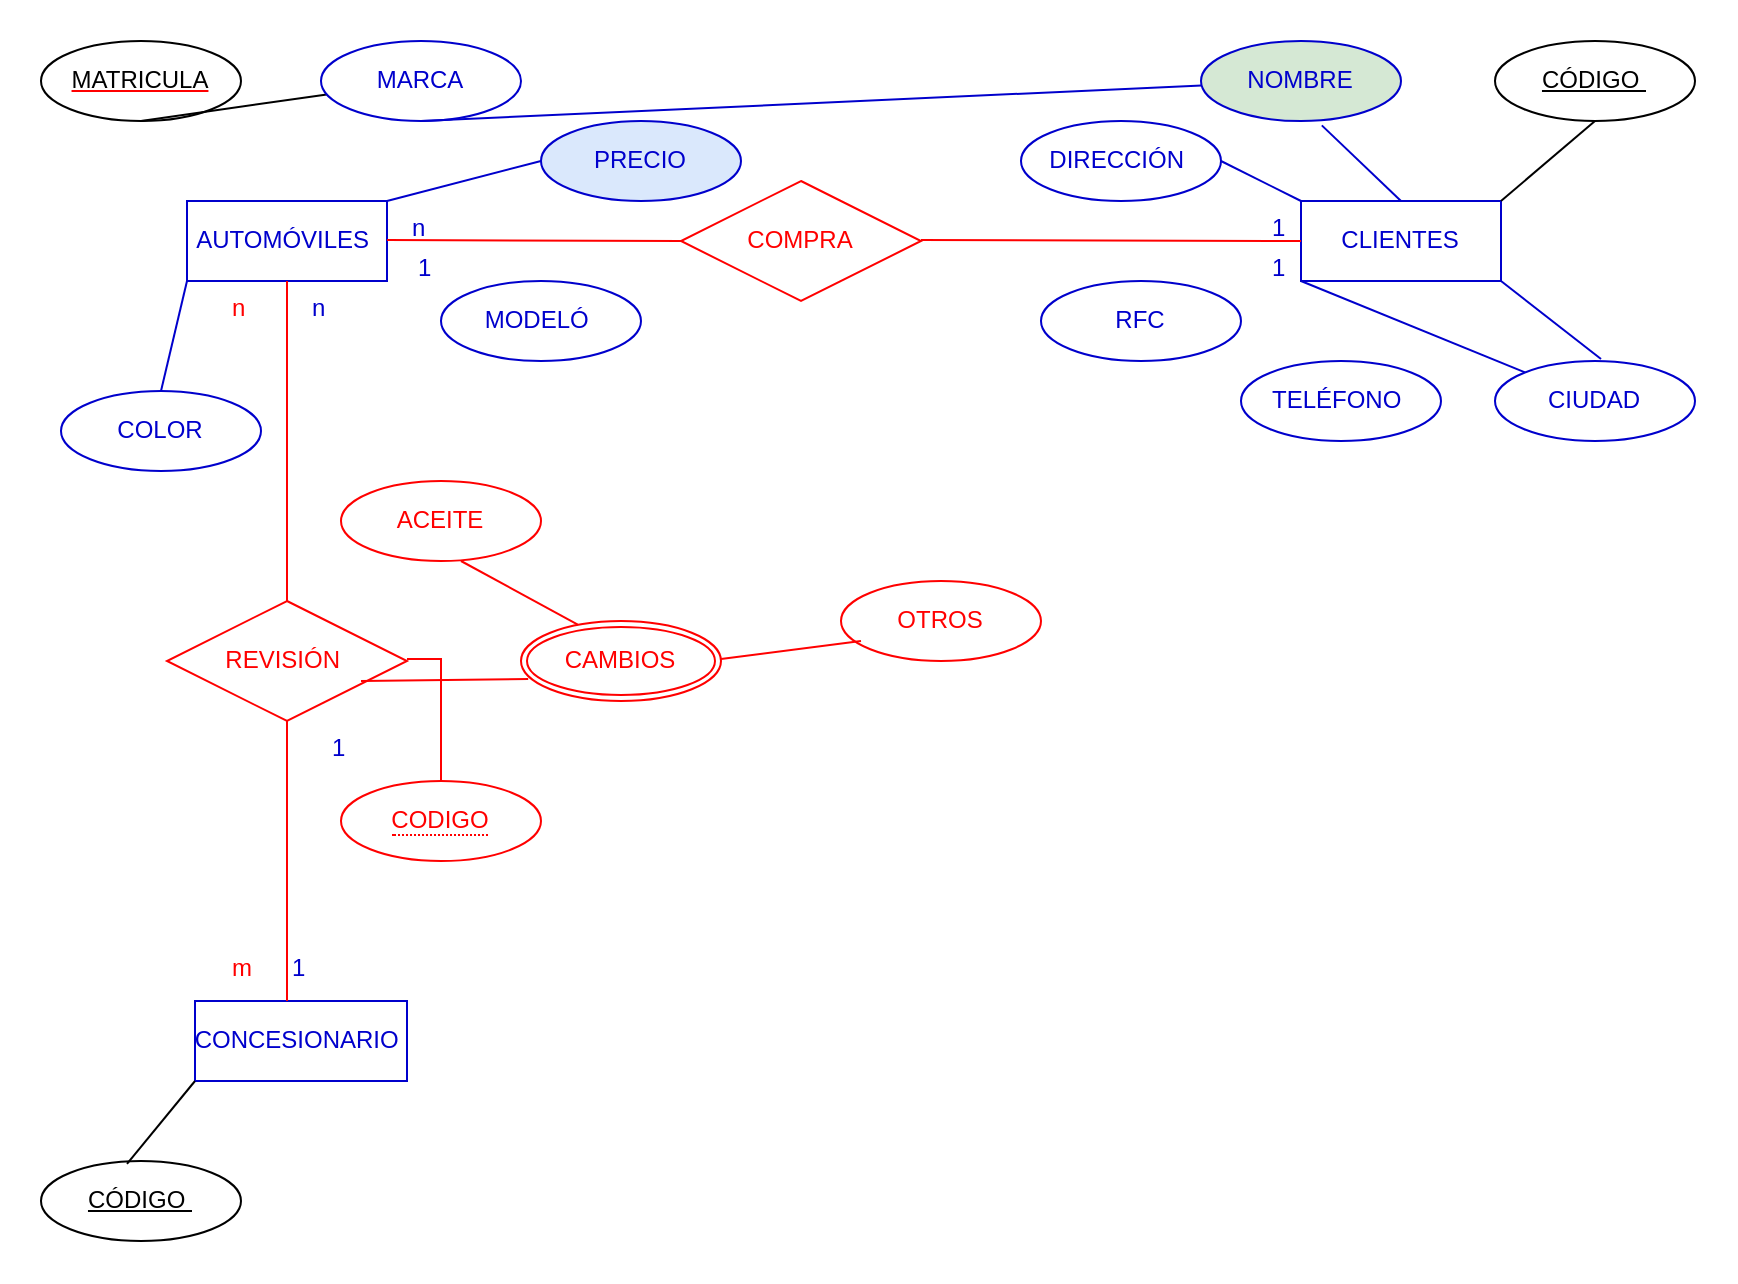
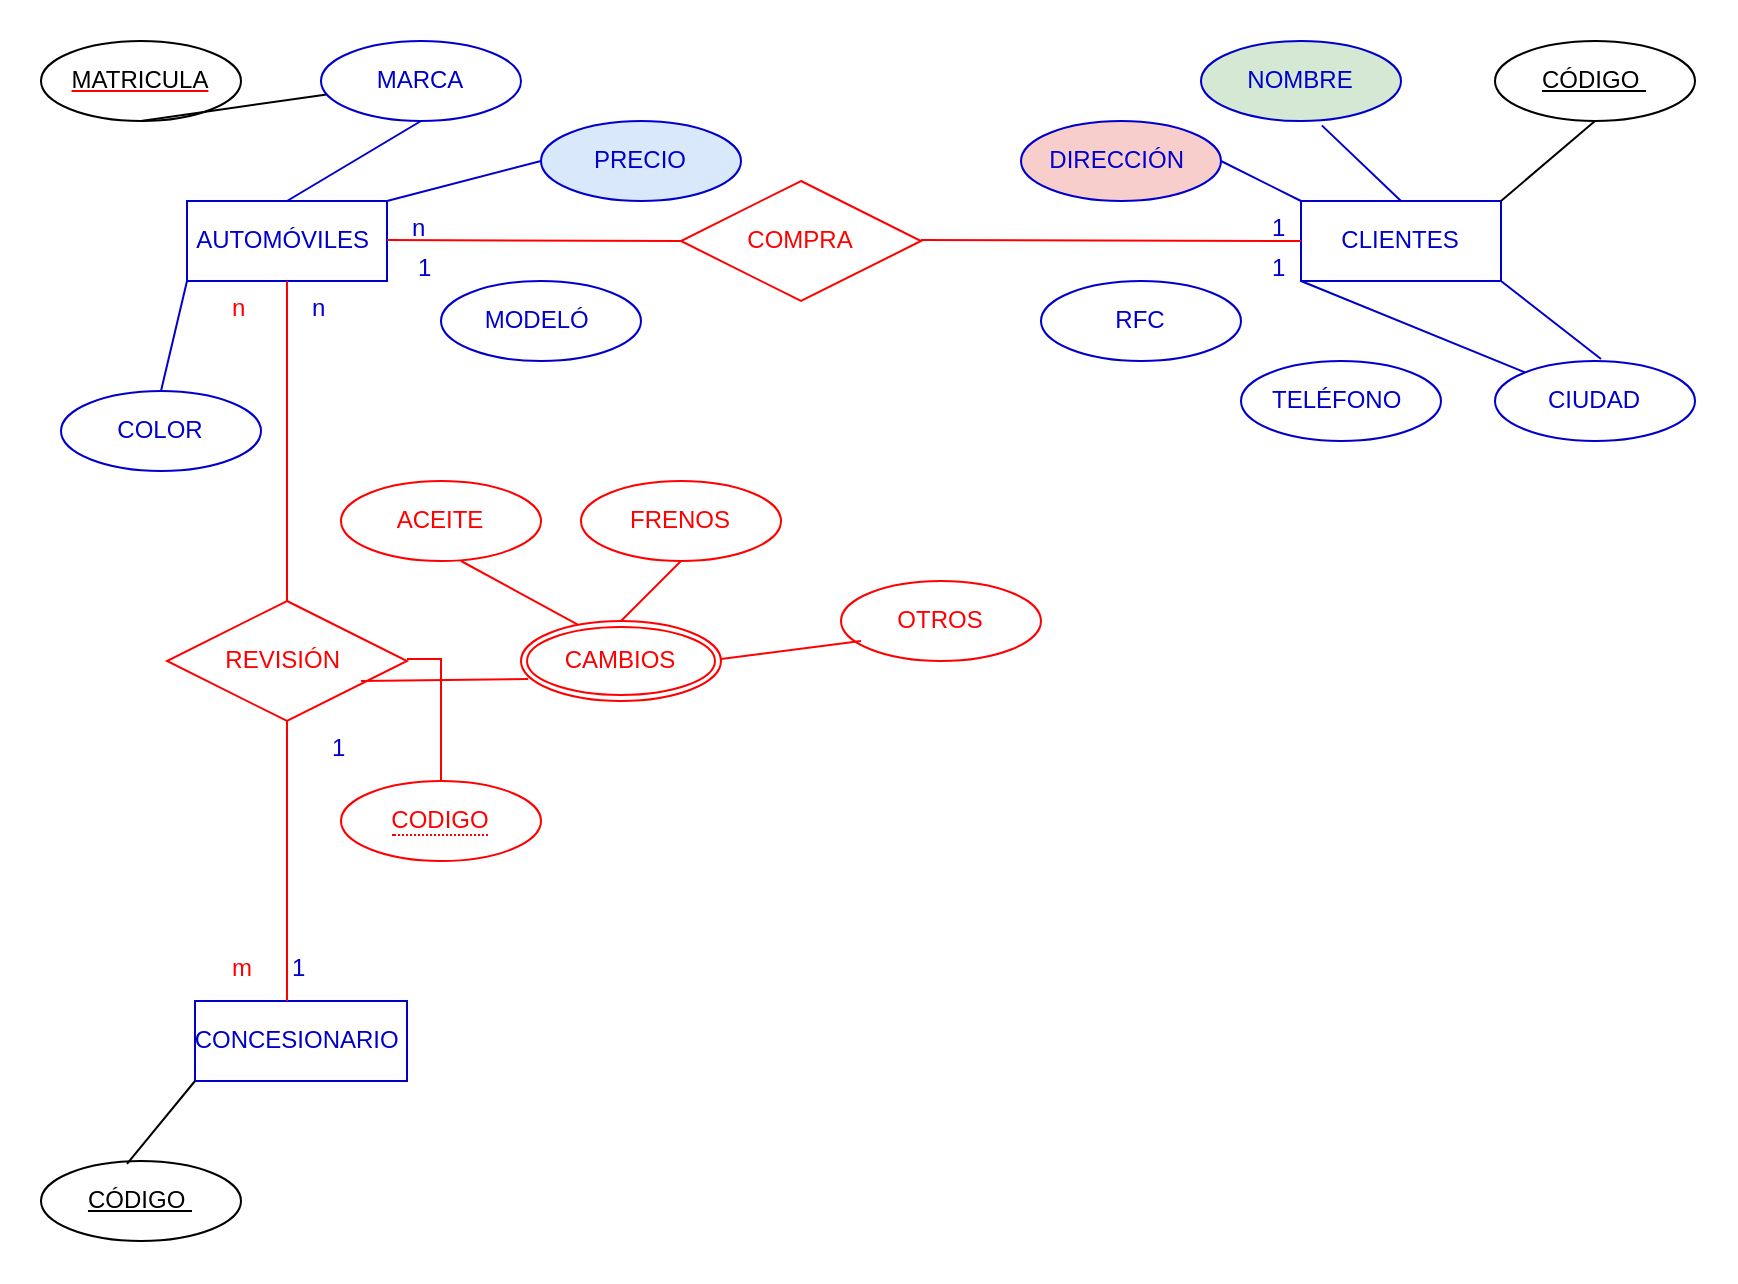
(826, 103) -> (354, 161)
(1121, 161) -> (1121, 161)
none -> (681, 521)
none -> (651, 591)
